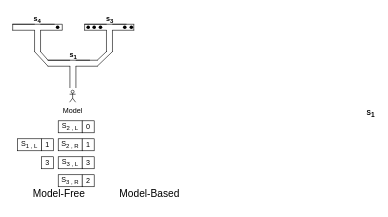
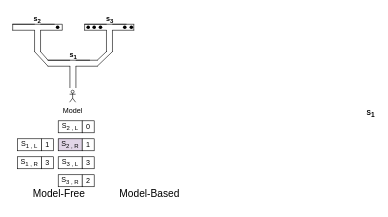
(37, 17) -> (37, 17)
(70, 145) -> (70, 145)
none -> (29, 163)
